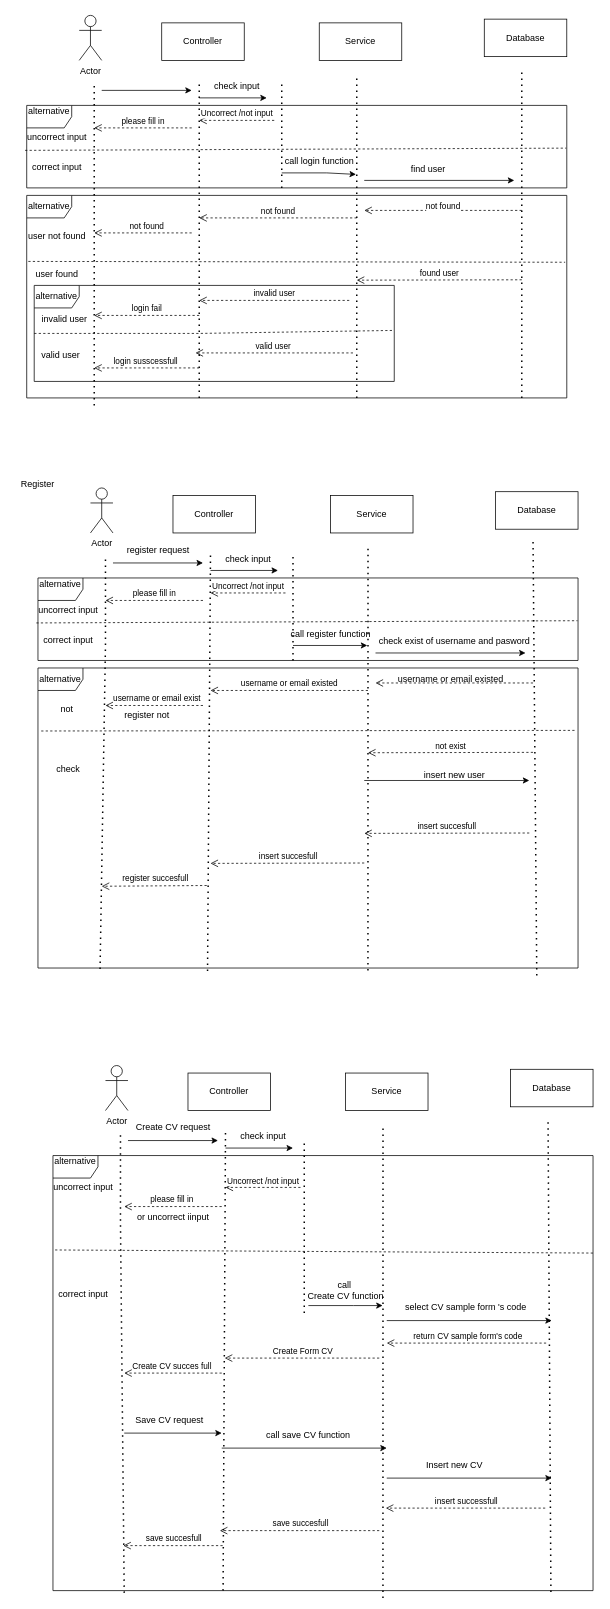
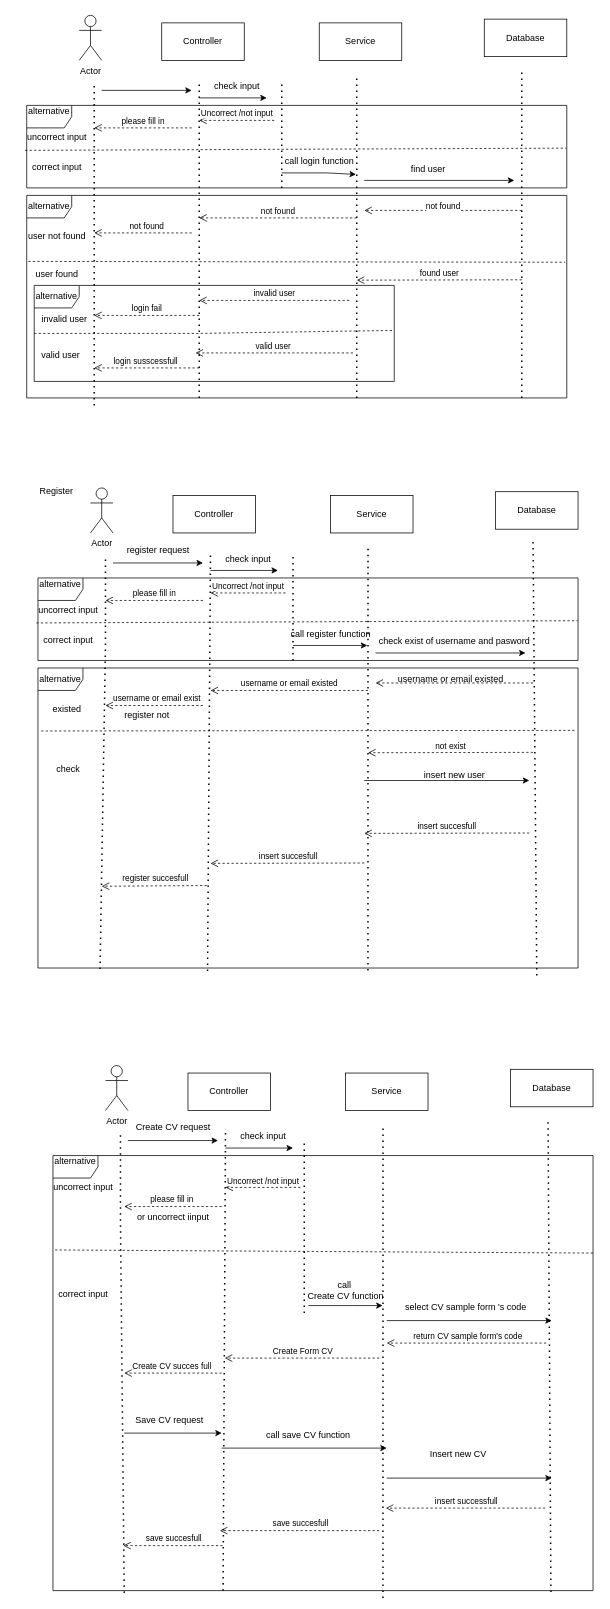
(38, 484) -> (57, 492)
(68, 709) -> (68, 709)
(454, 1465) -> (458, 1454)
